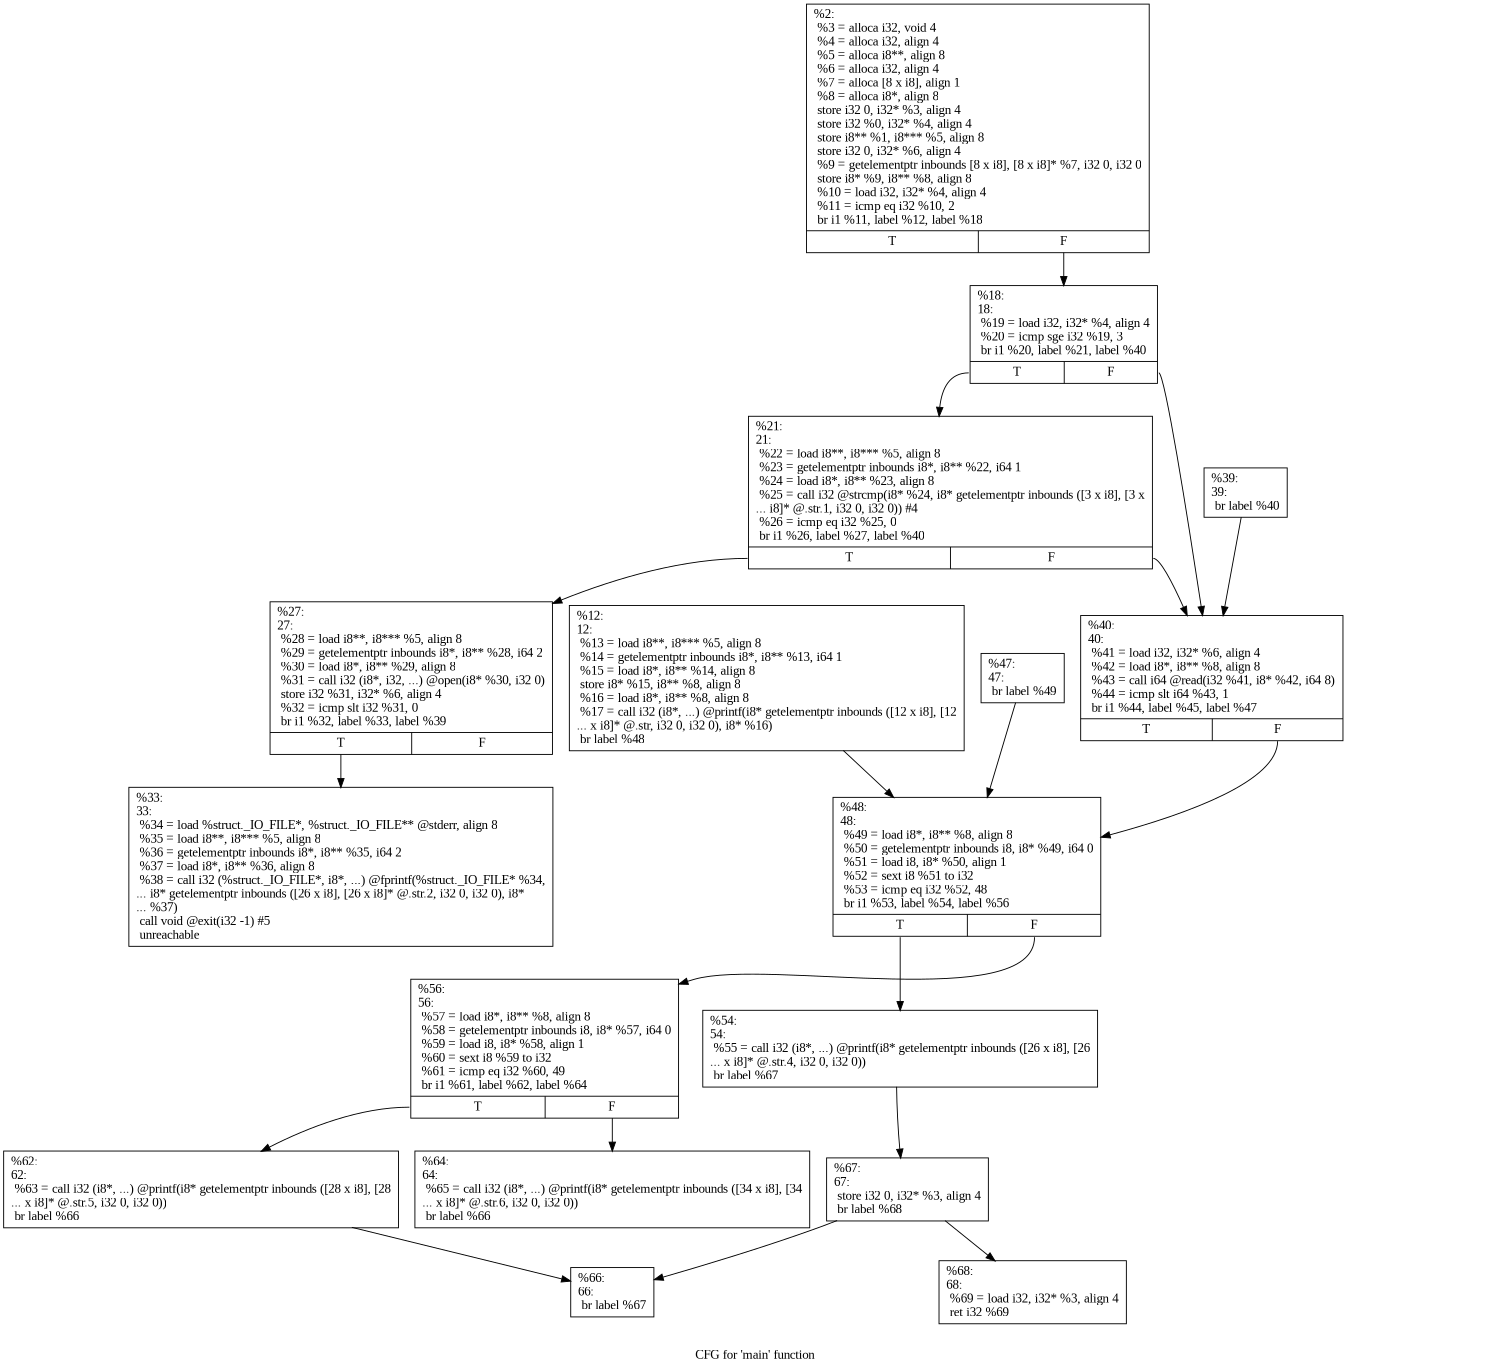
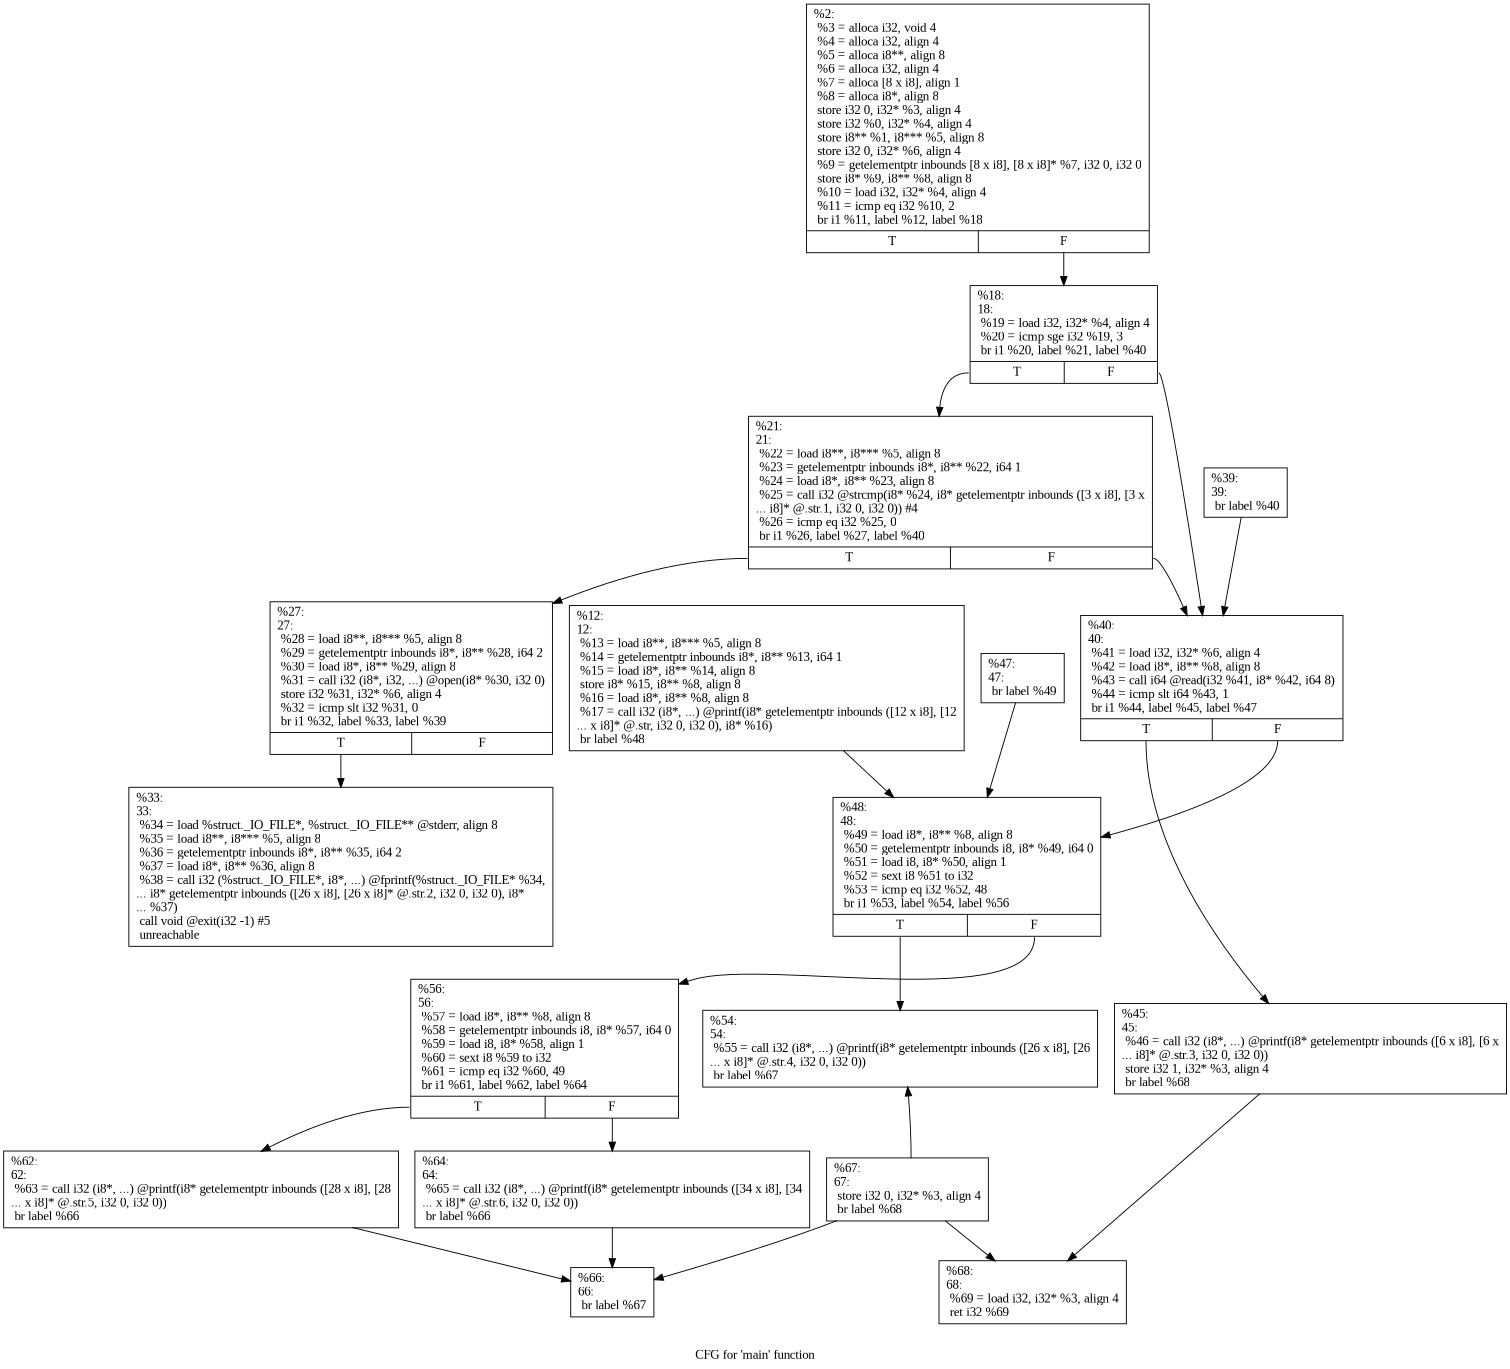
none -> (1311, 1049)
(898, 1118) -> (910, 1127)
none -> (612, 1243)
